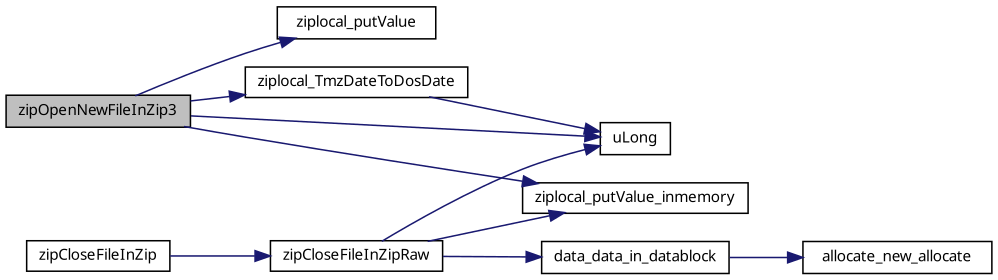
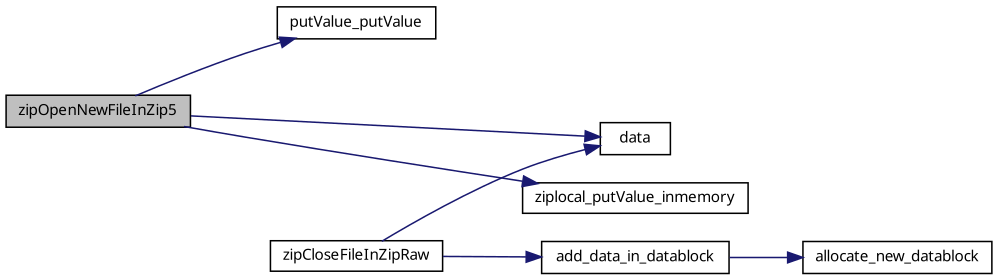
(357, 23) -> (357, 23)
(357, 82) -> none
(98, 111) -> (98, 111)
(635, 139) -> (635, 139)
(489, 229) -> none
(98, 256) -> none
(635, 257) -> (635, 257)
(897, 257) -> (897, 257)
